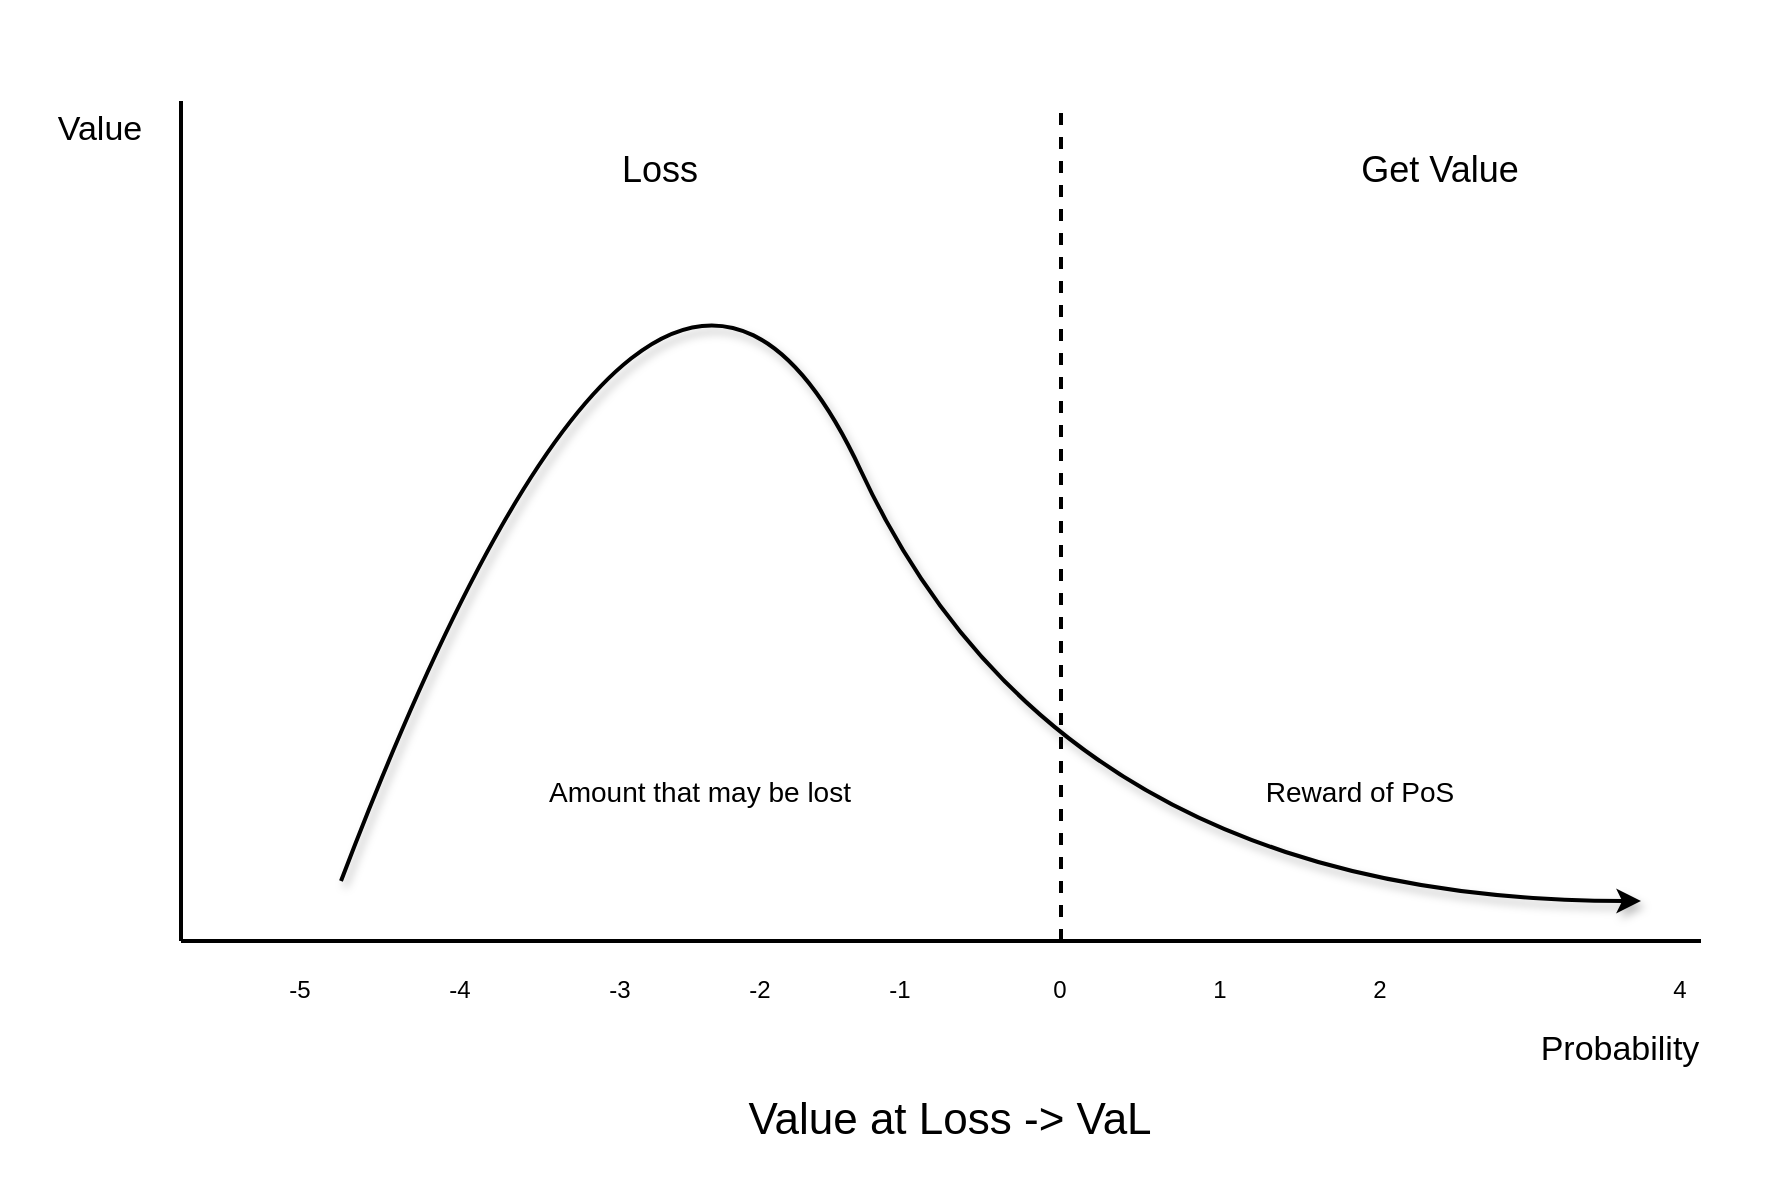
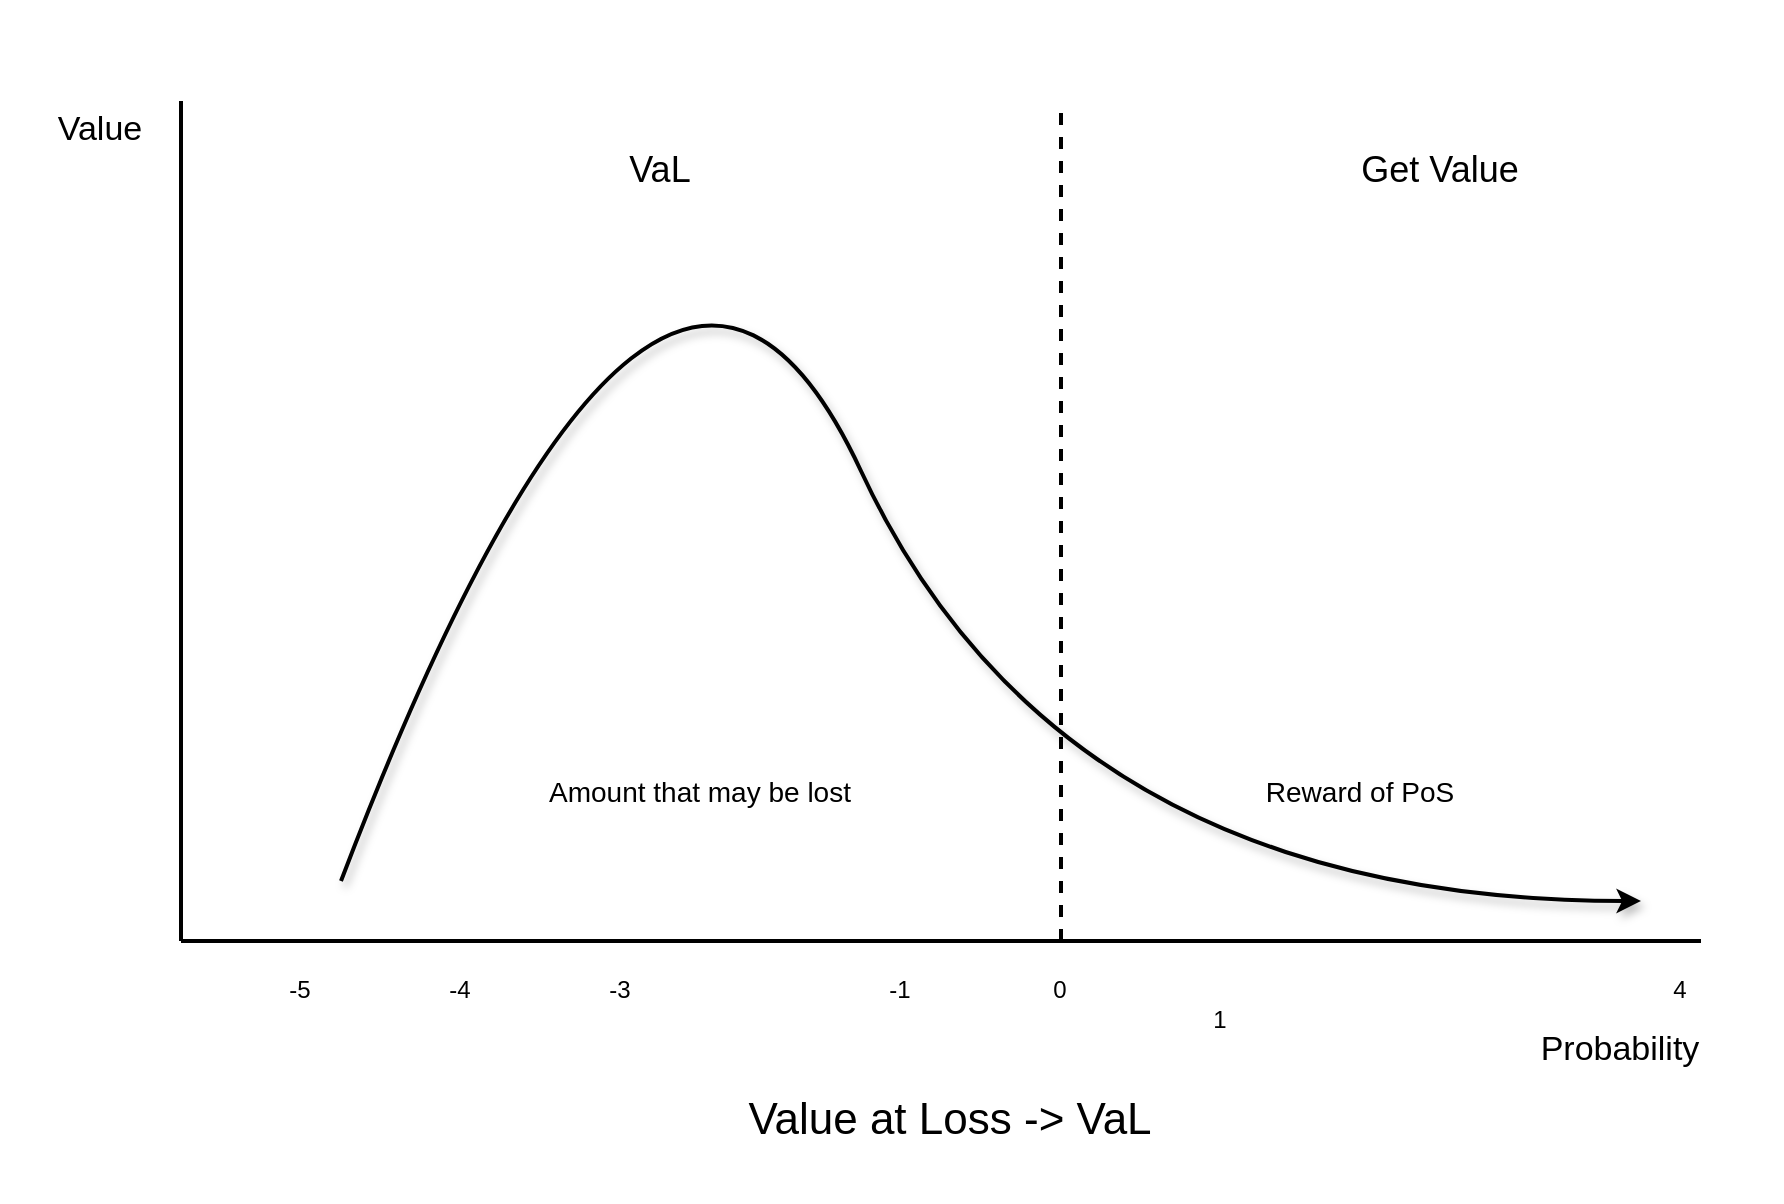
(661, 171) -> (661, 171)
(761, 991) -> none
(1221, 991) -> (1221, 1021)
(1381, 991) -> none
